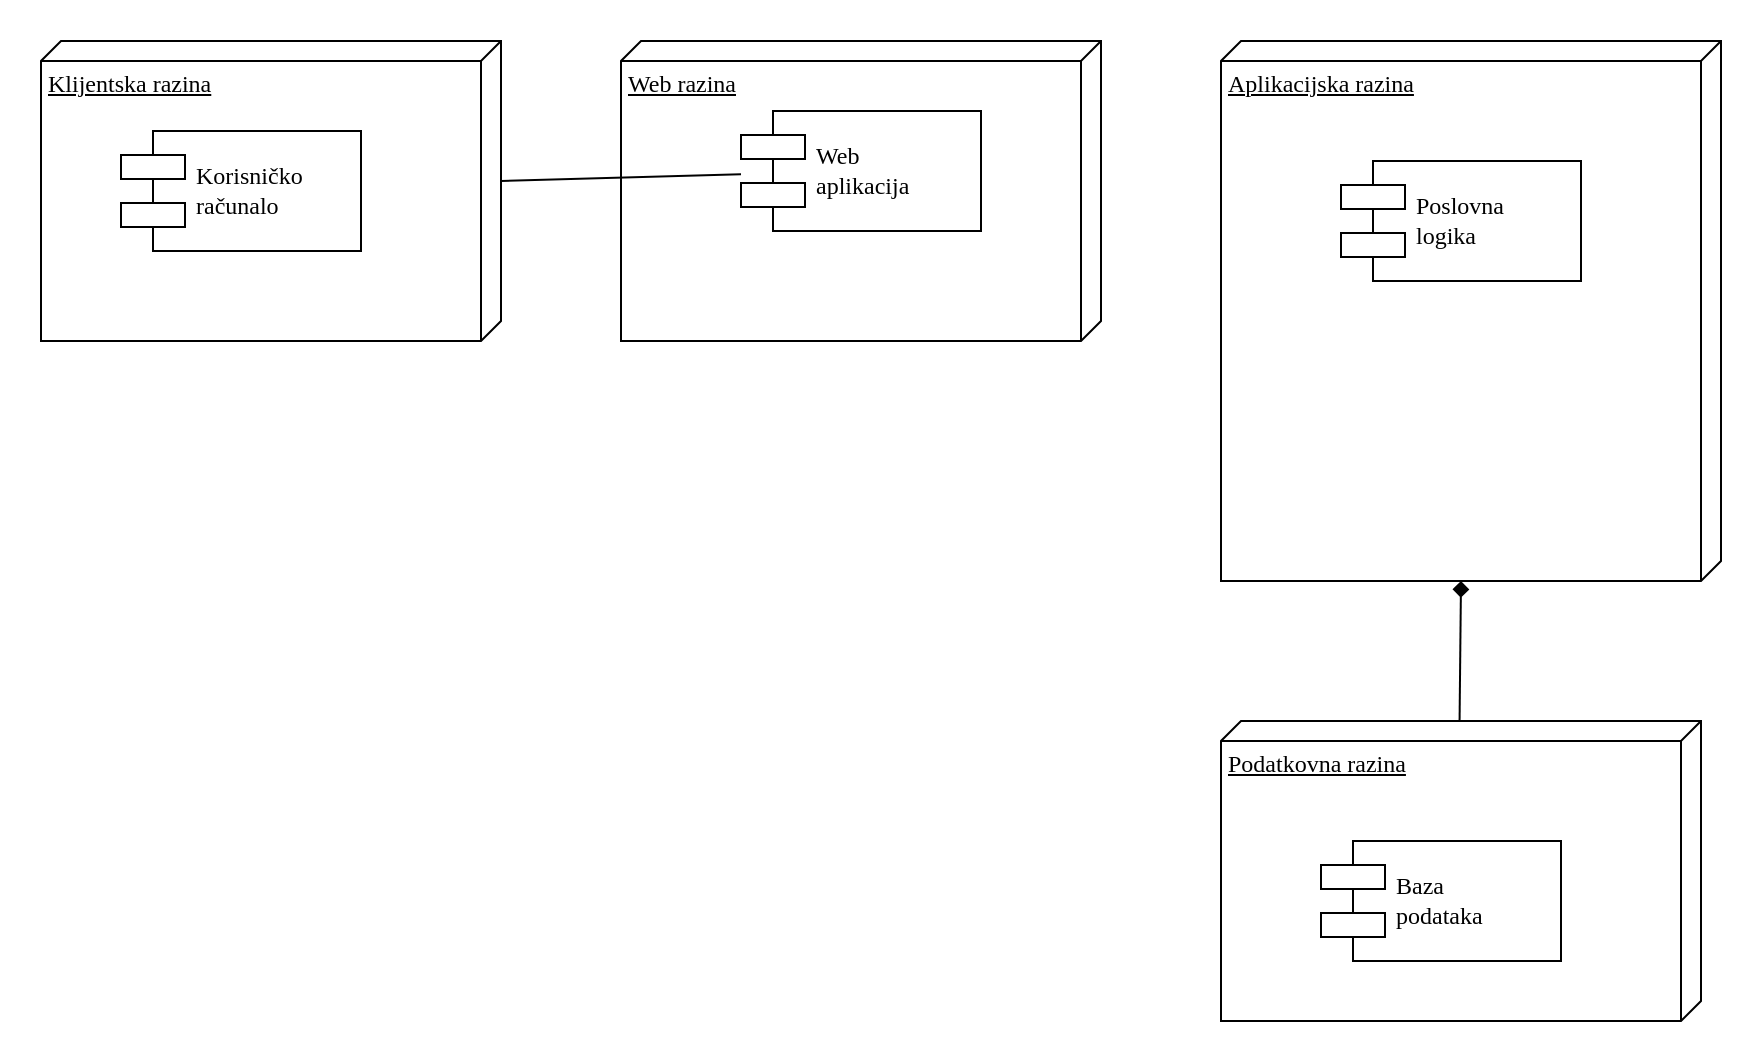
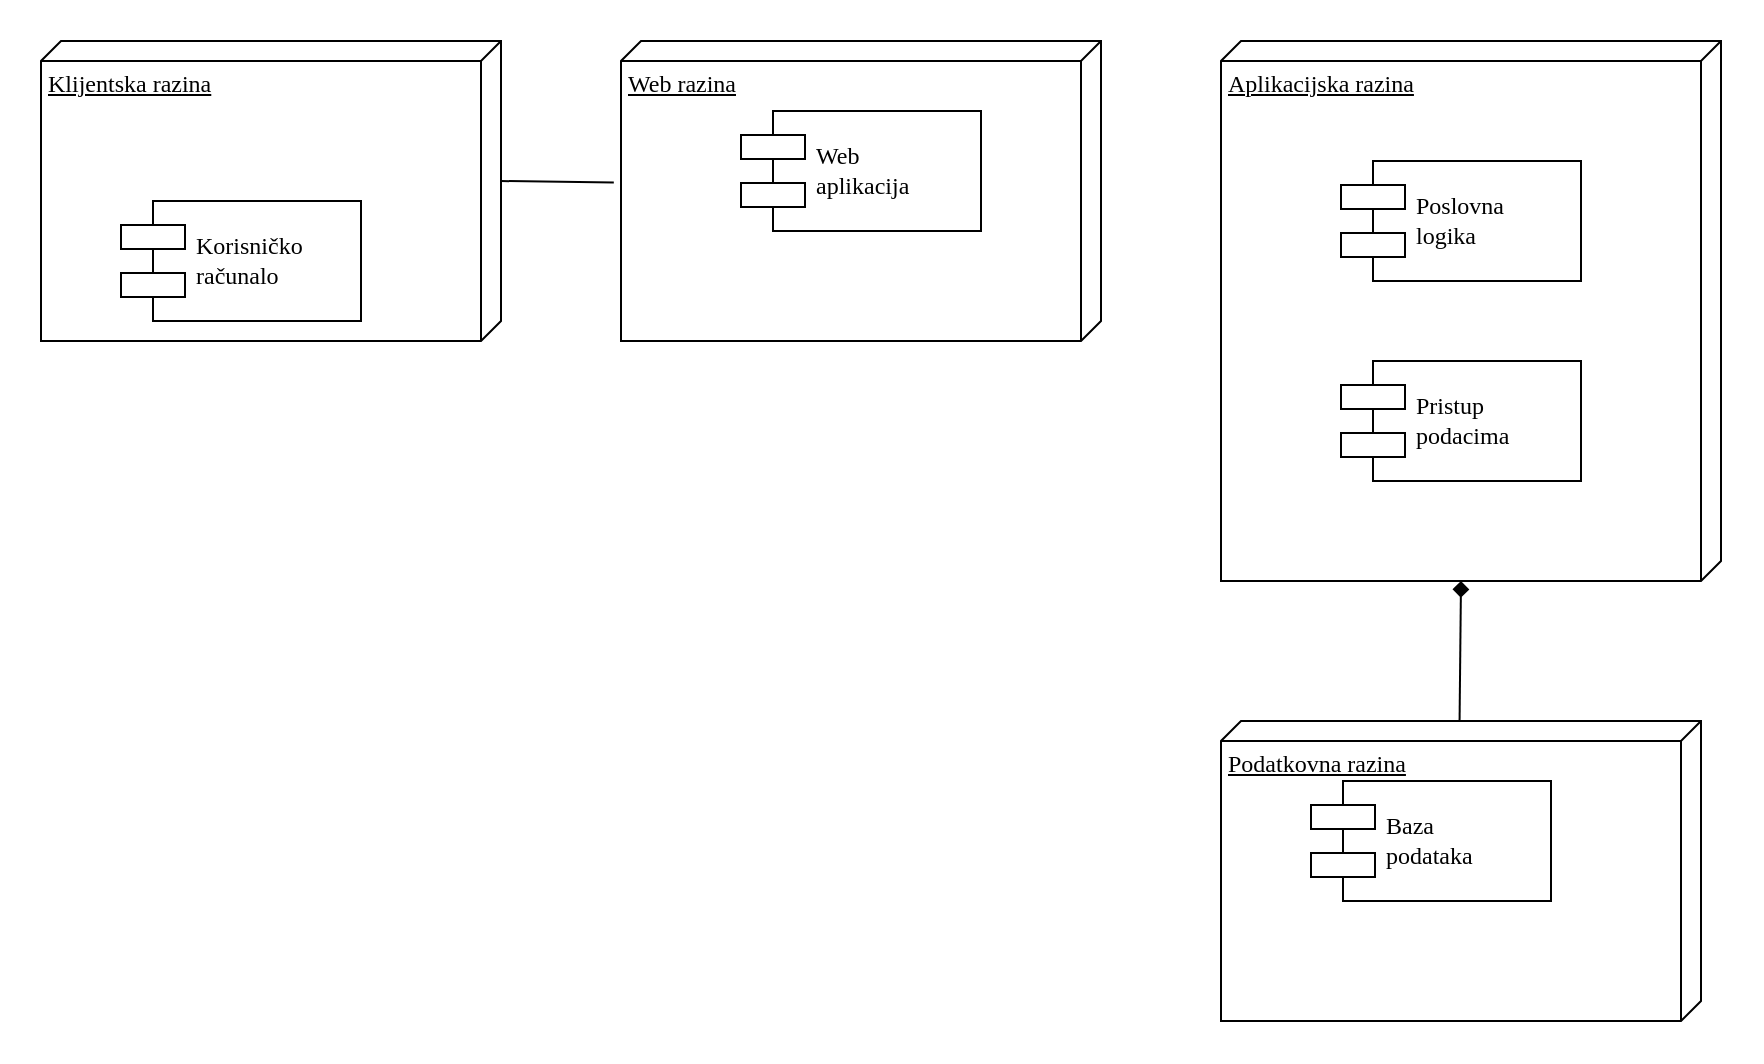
(628, 177) -> (564, 182)
(241, 191) -> (241, 261)
none -> (1461, 421)
(1441, 901) -> (1431, 841)
